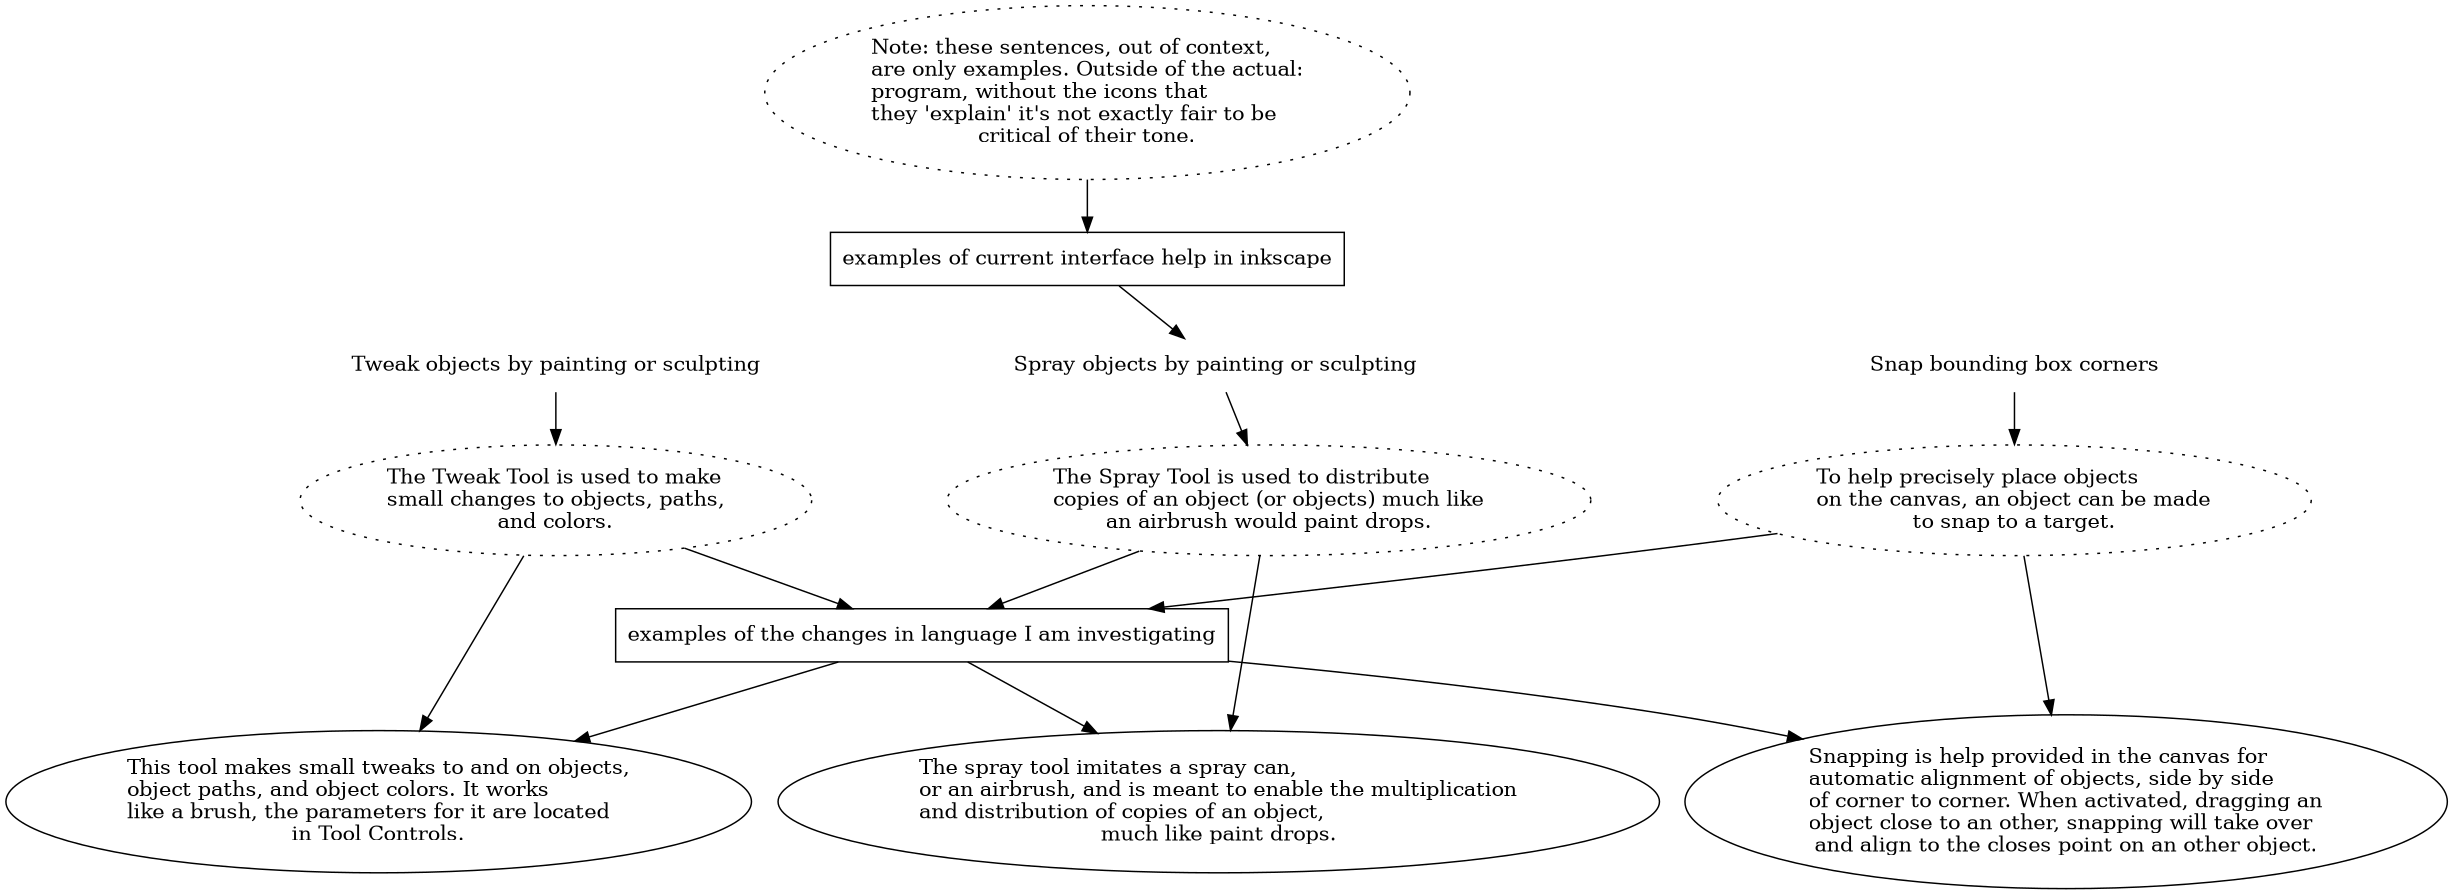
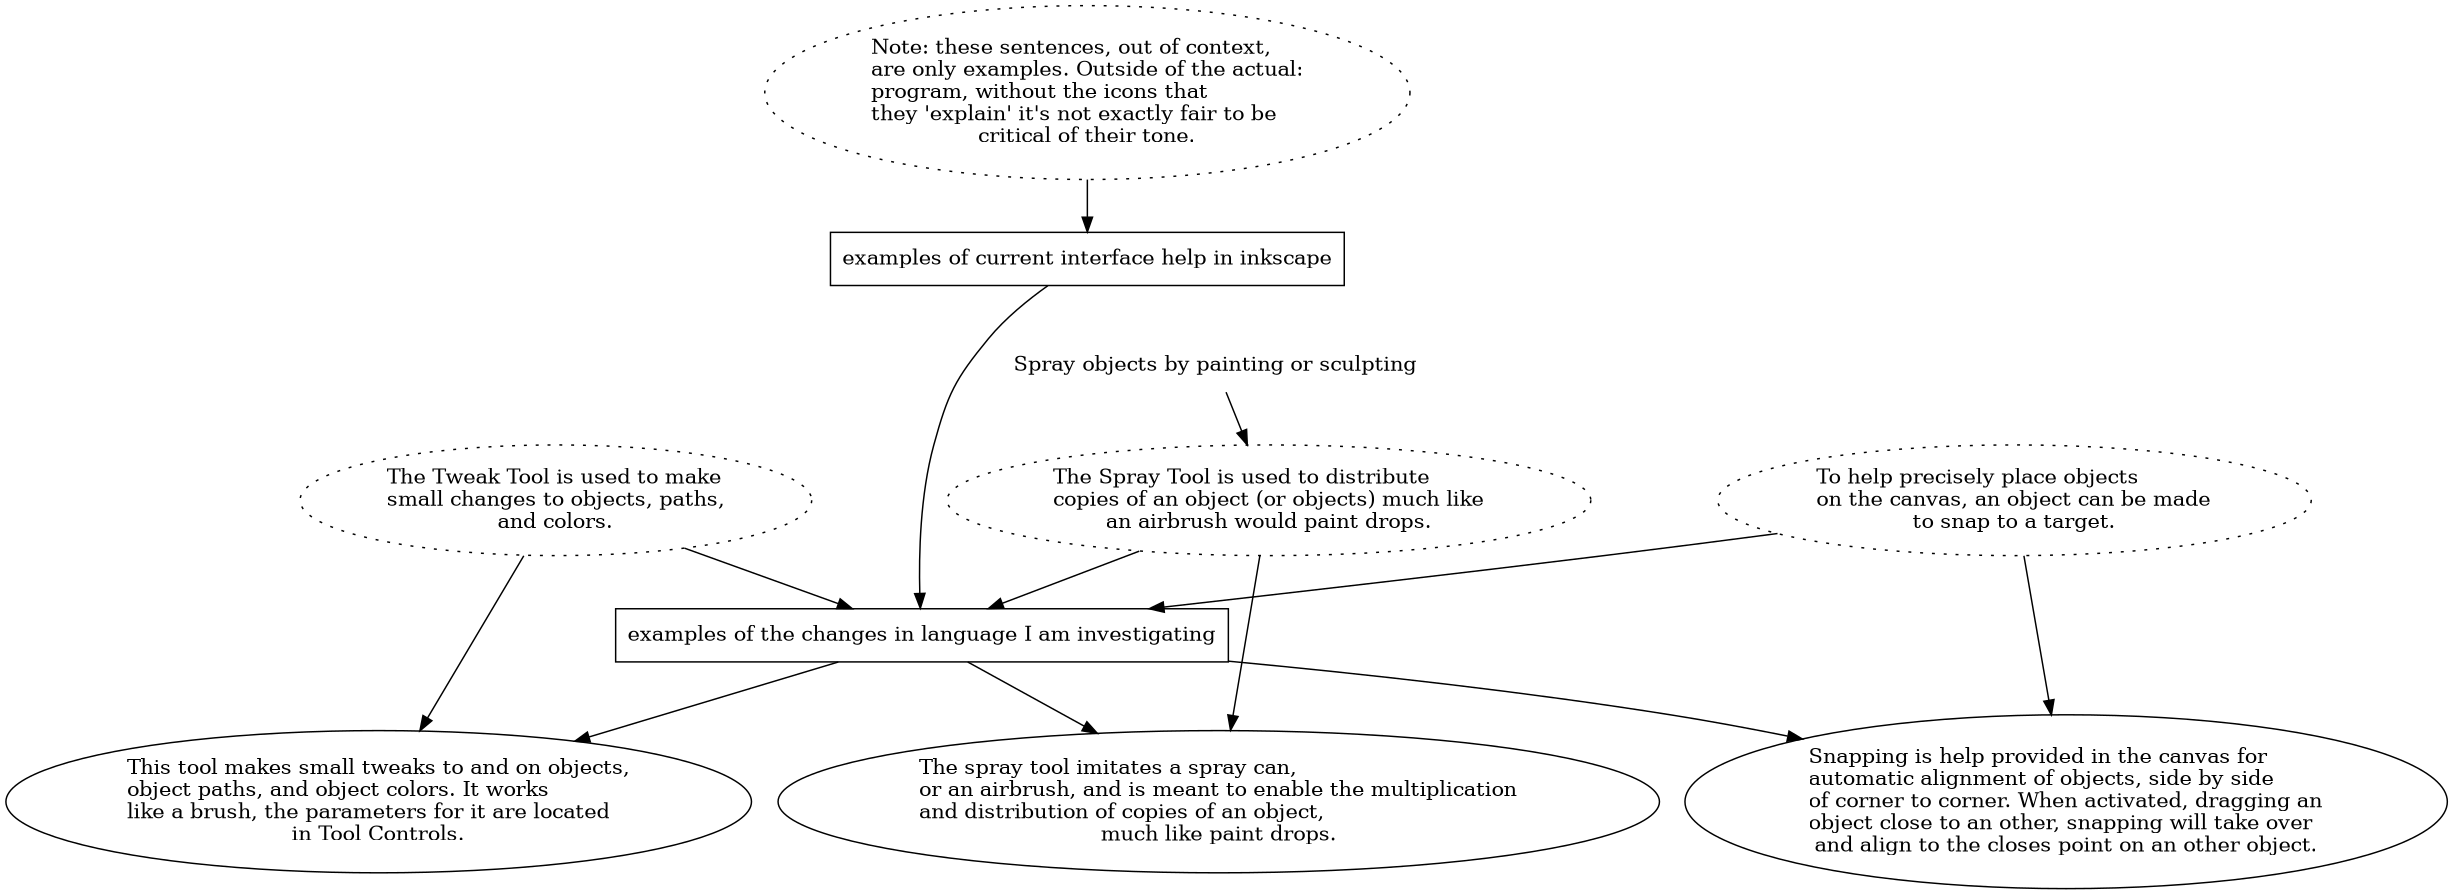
(1146, 308) -> (941, 420)
(556, 365) -> none
(2015, 365) -> none
